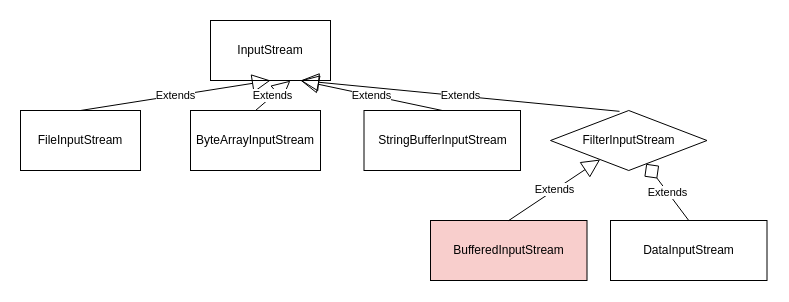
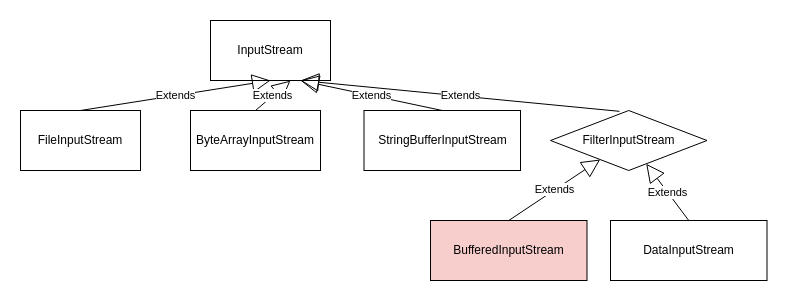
(657, 179) -> (658, 179)
